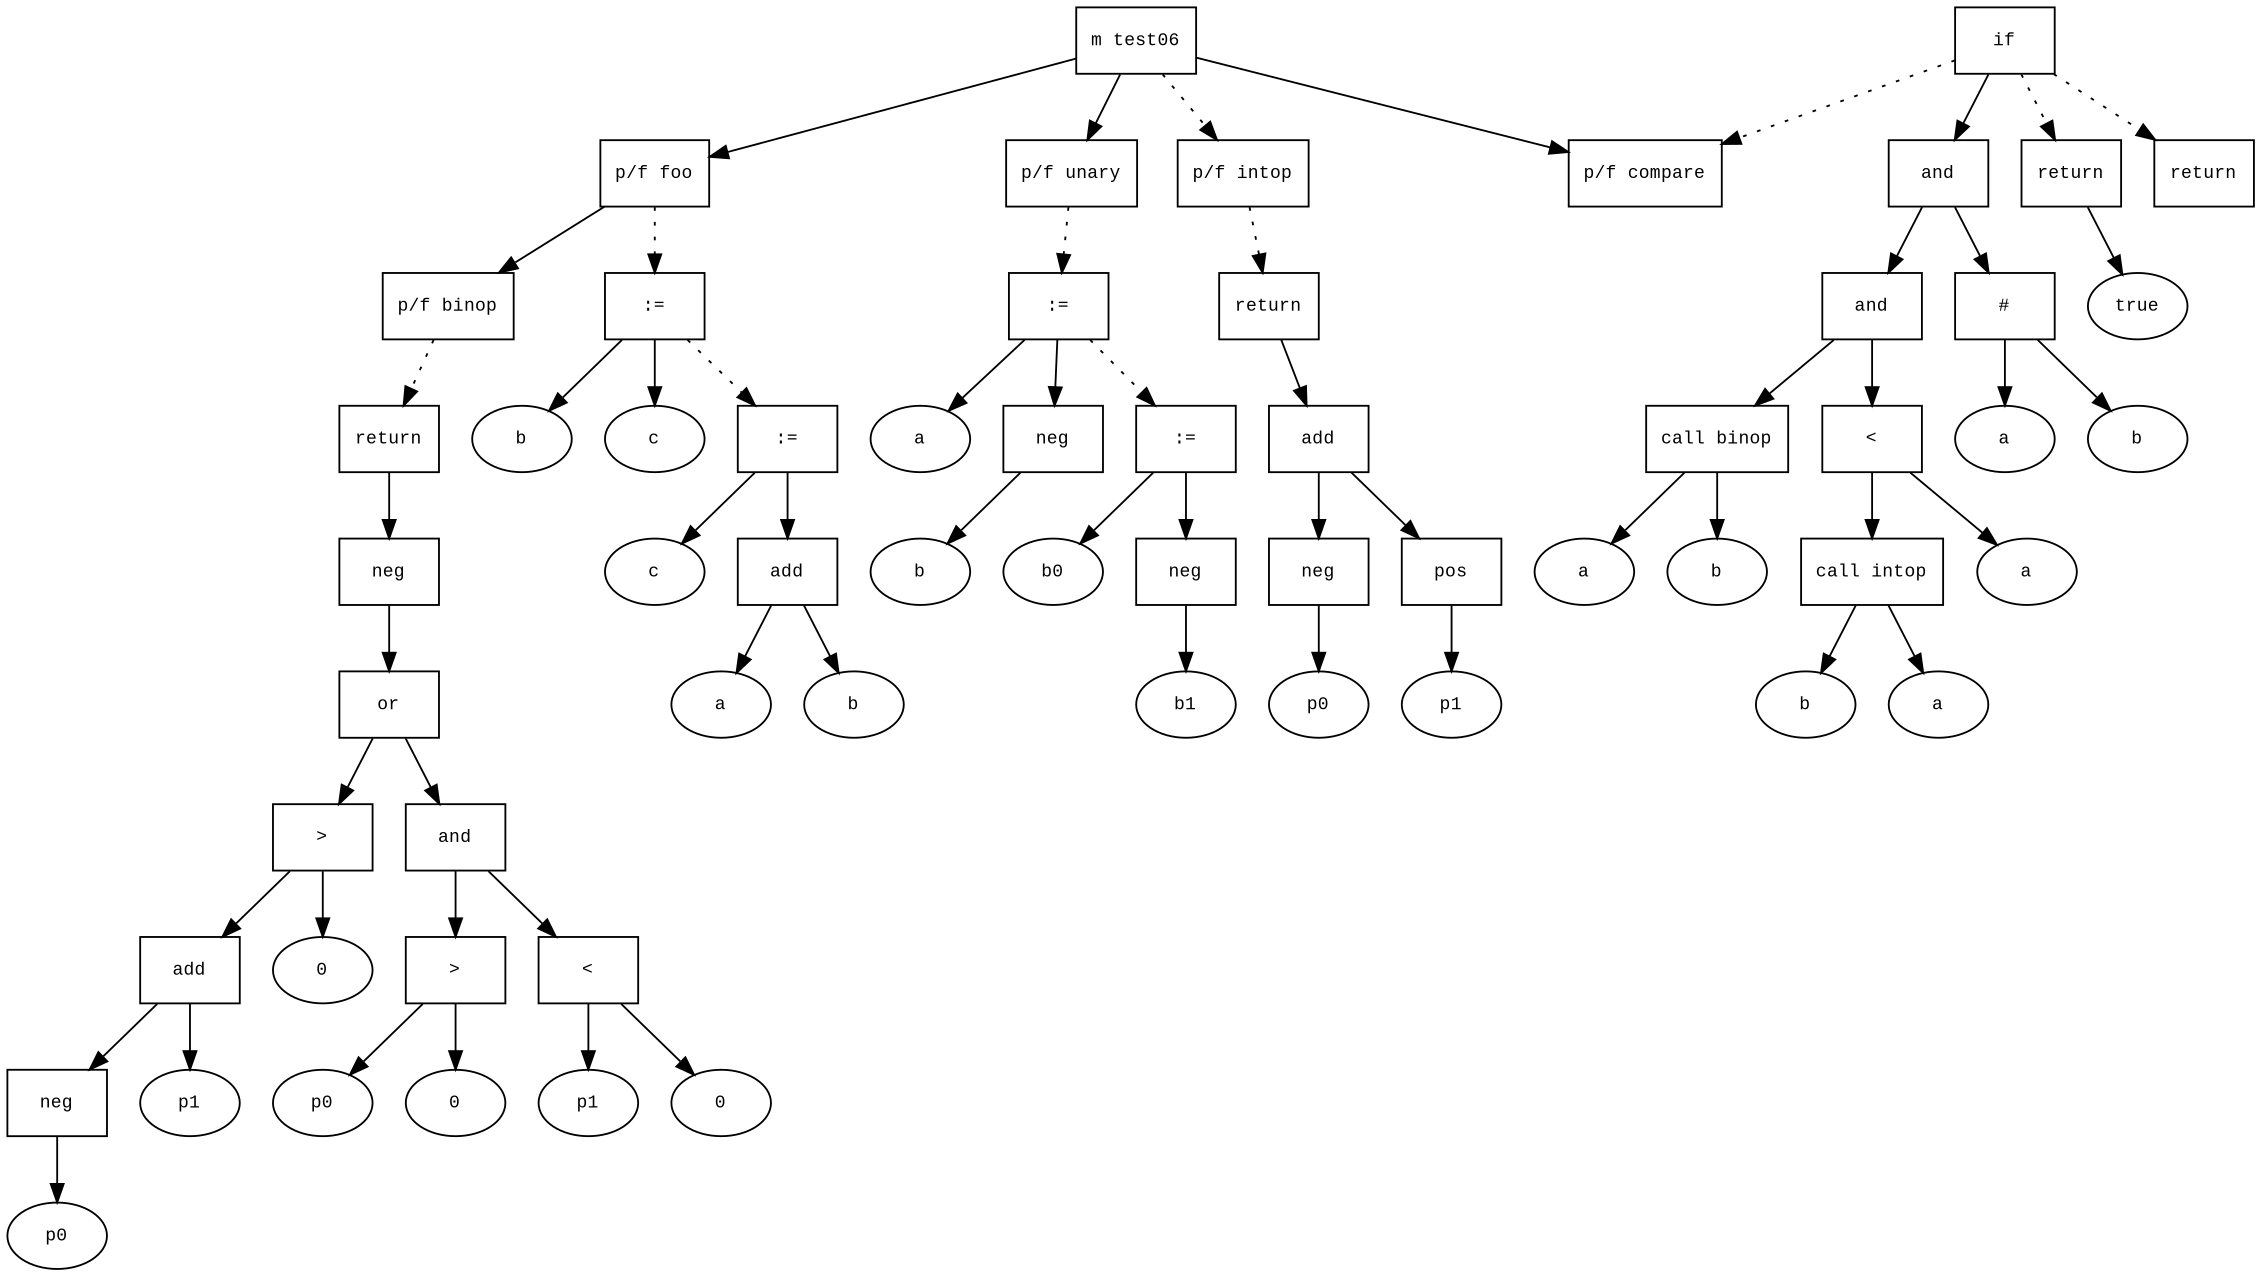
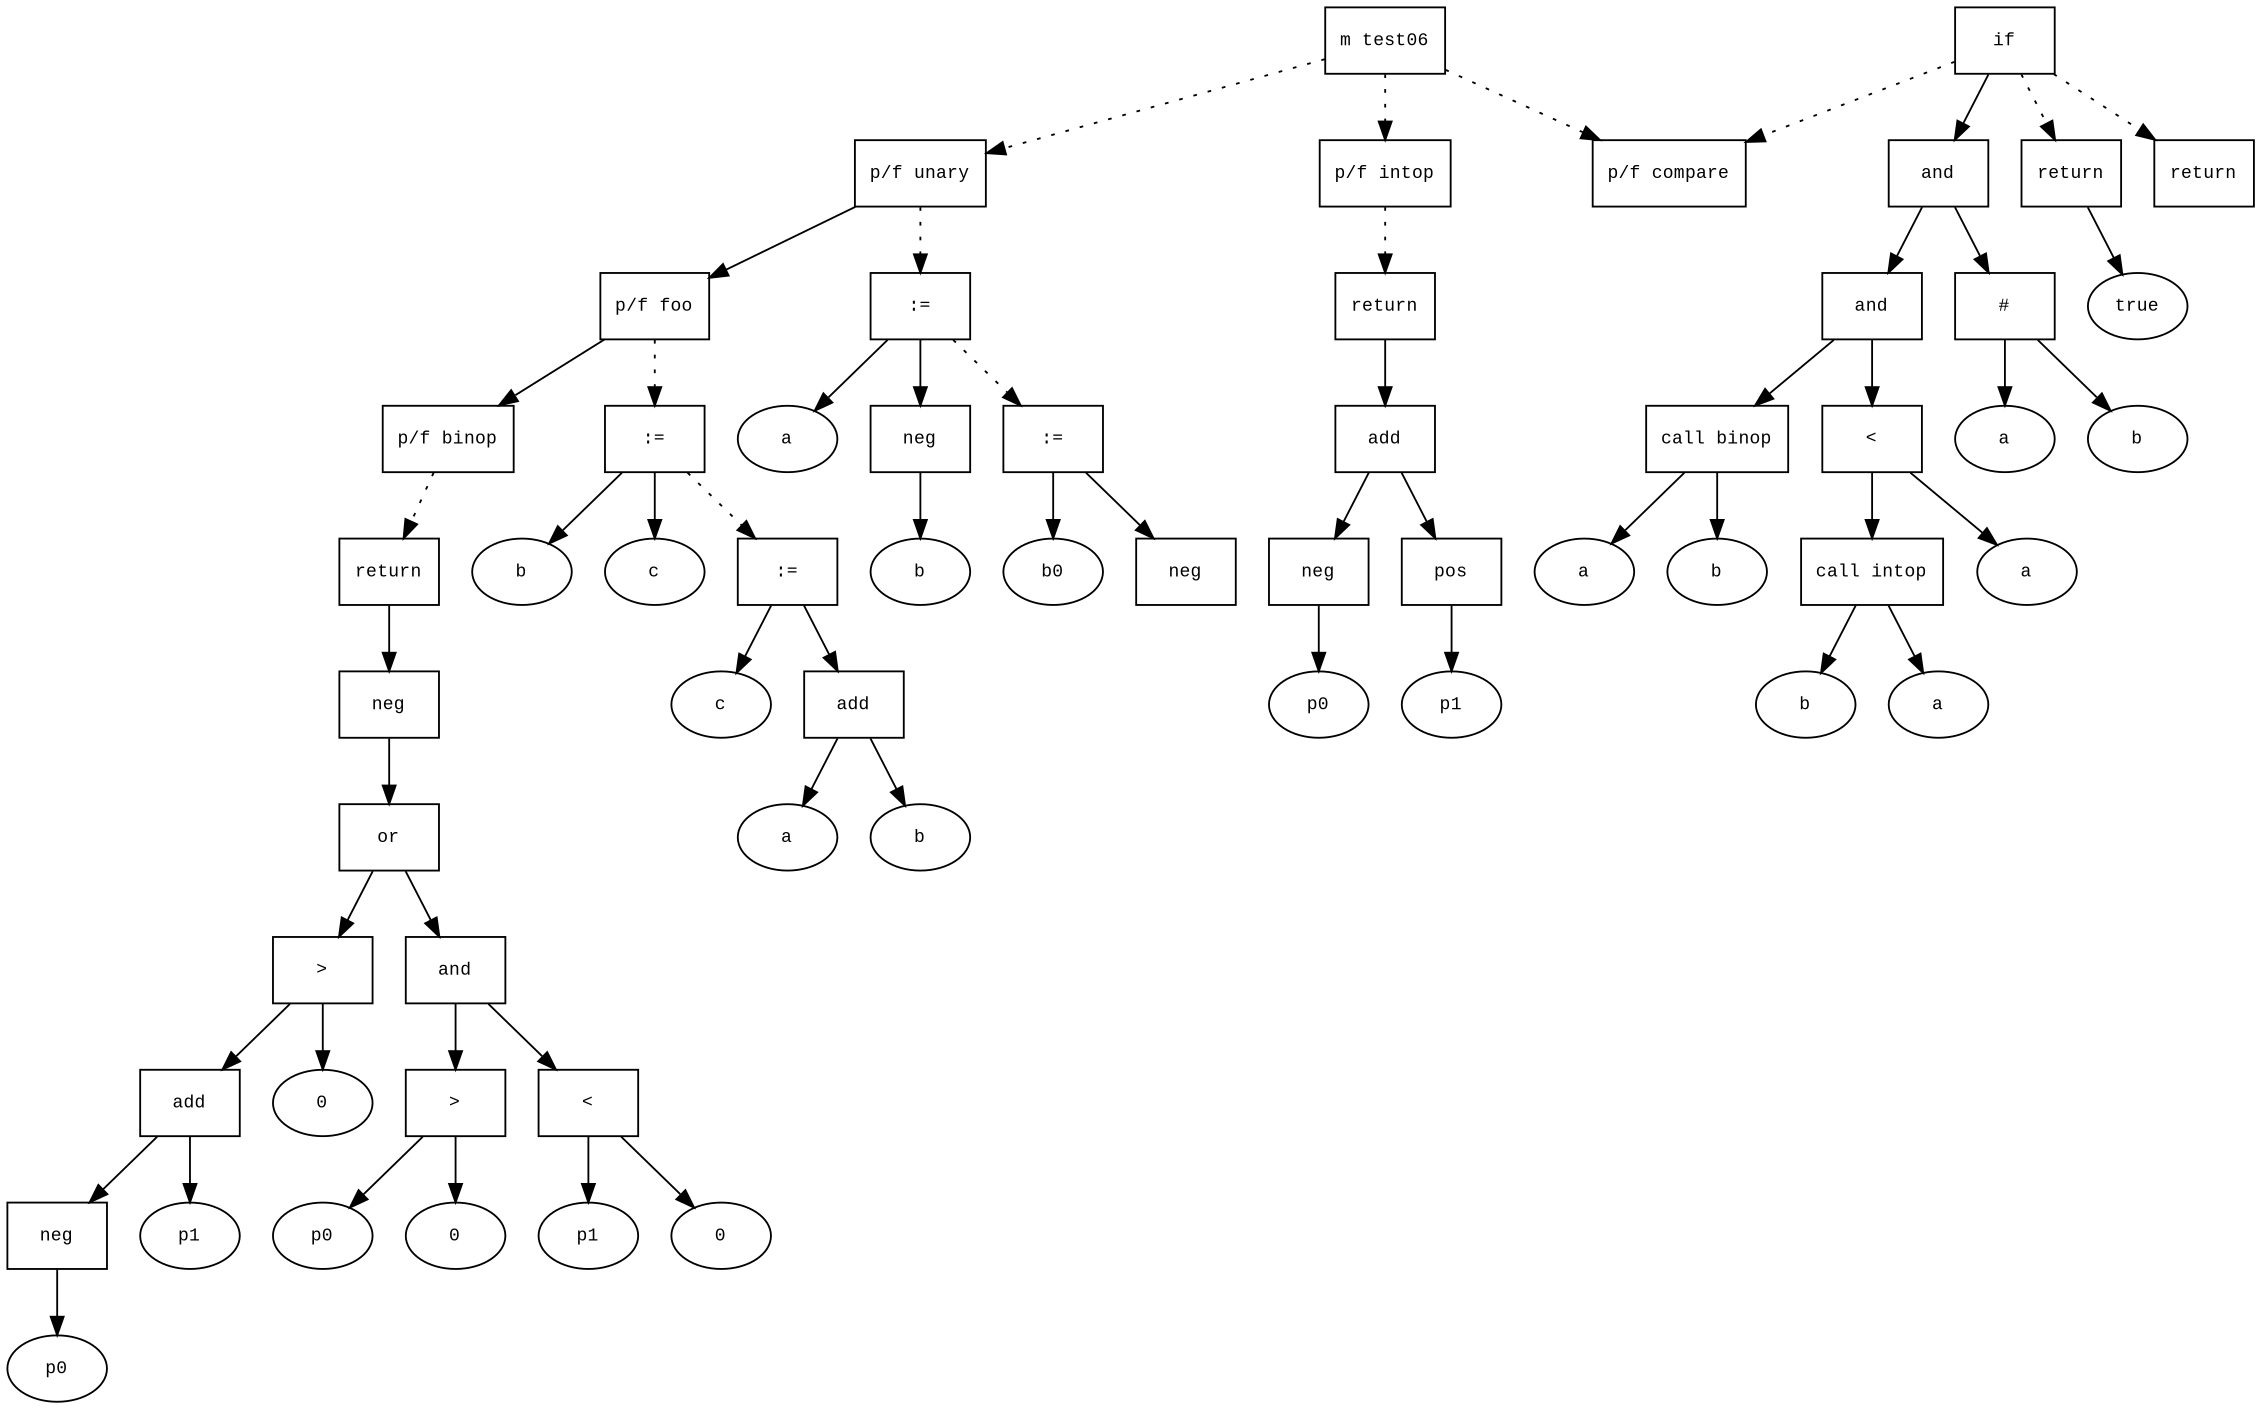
(1108, 99) -> (1165, 104)
(1373, 103) -> (1514, 101)
(902, 105) -> (791, 238)
(1186, 705) -> none
